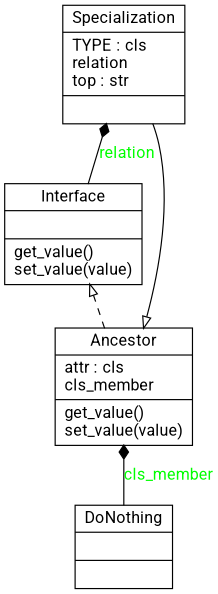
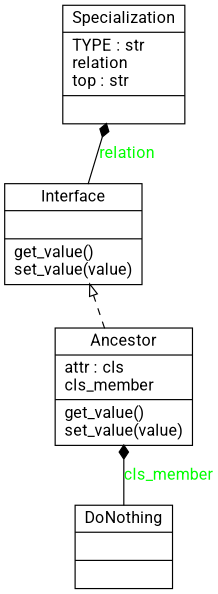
(110, 46) -> (109, 46)
(163, 220) -> none
